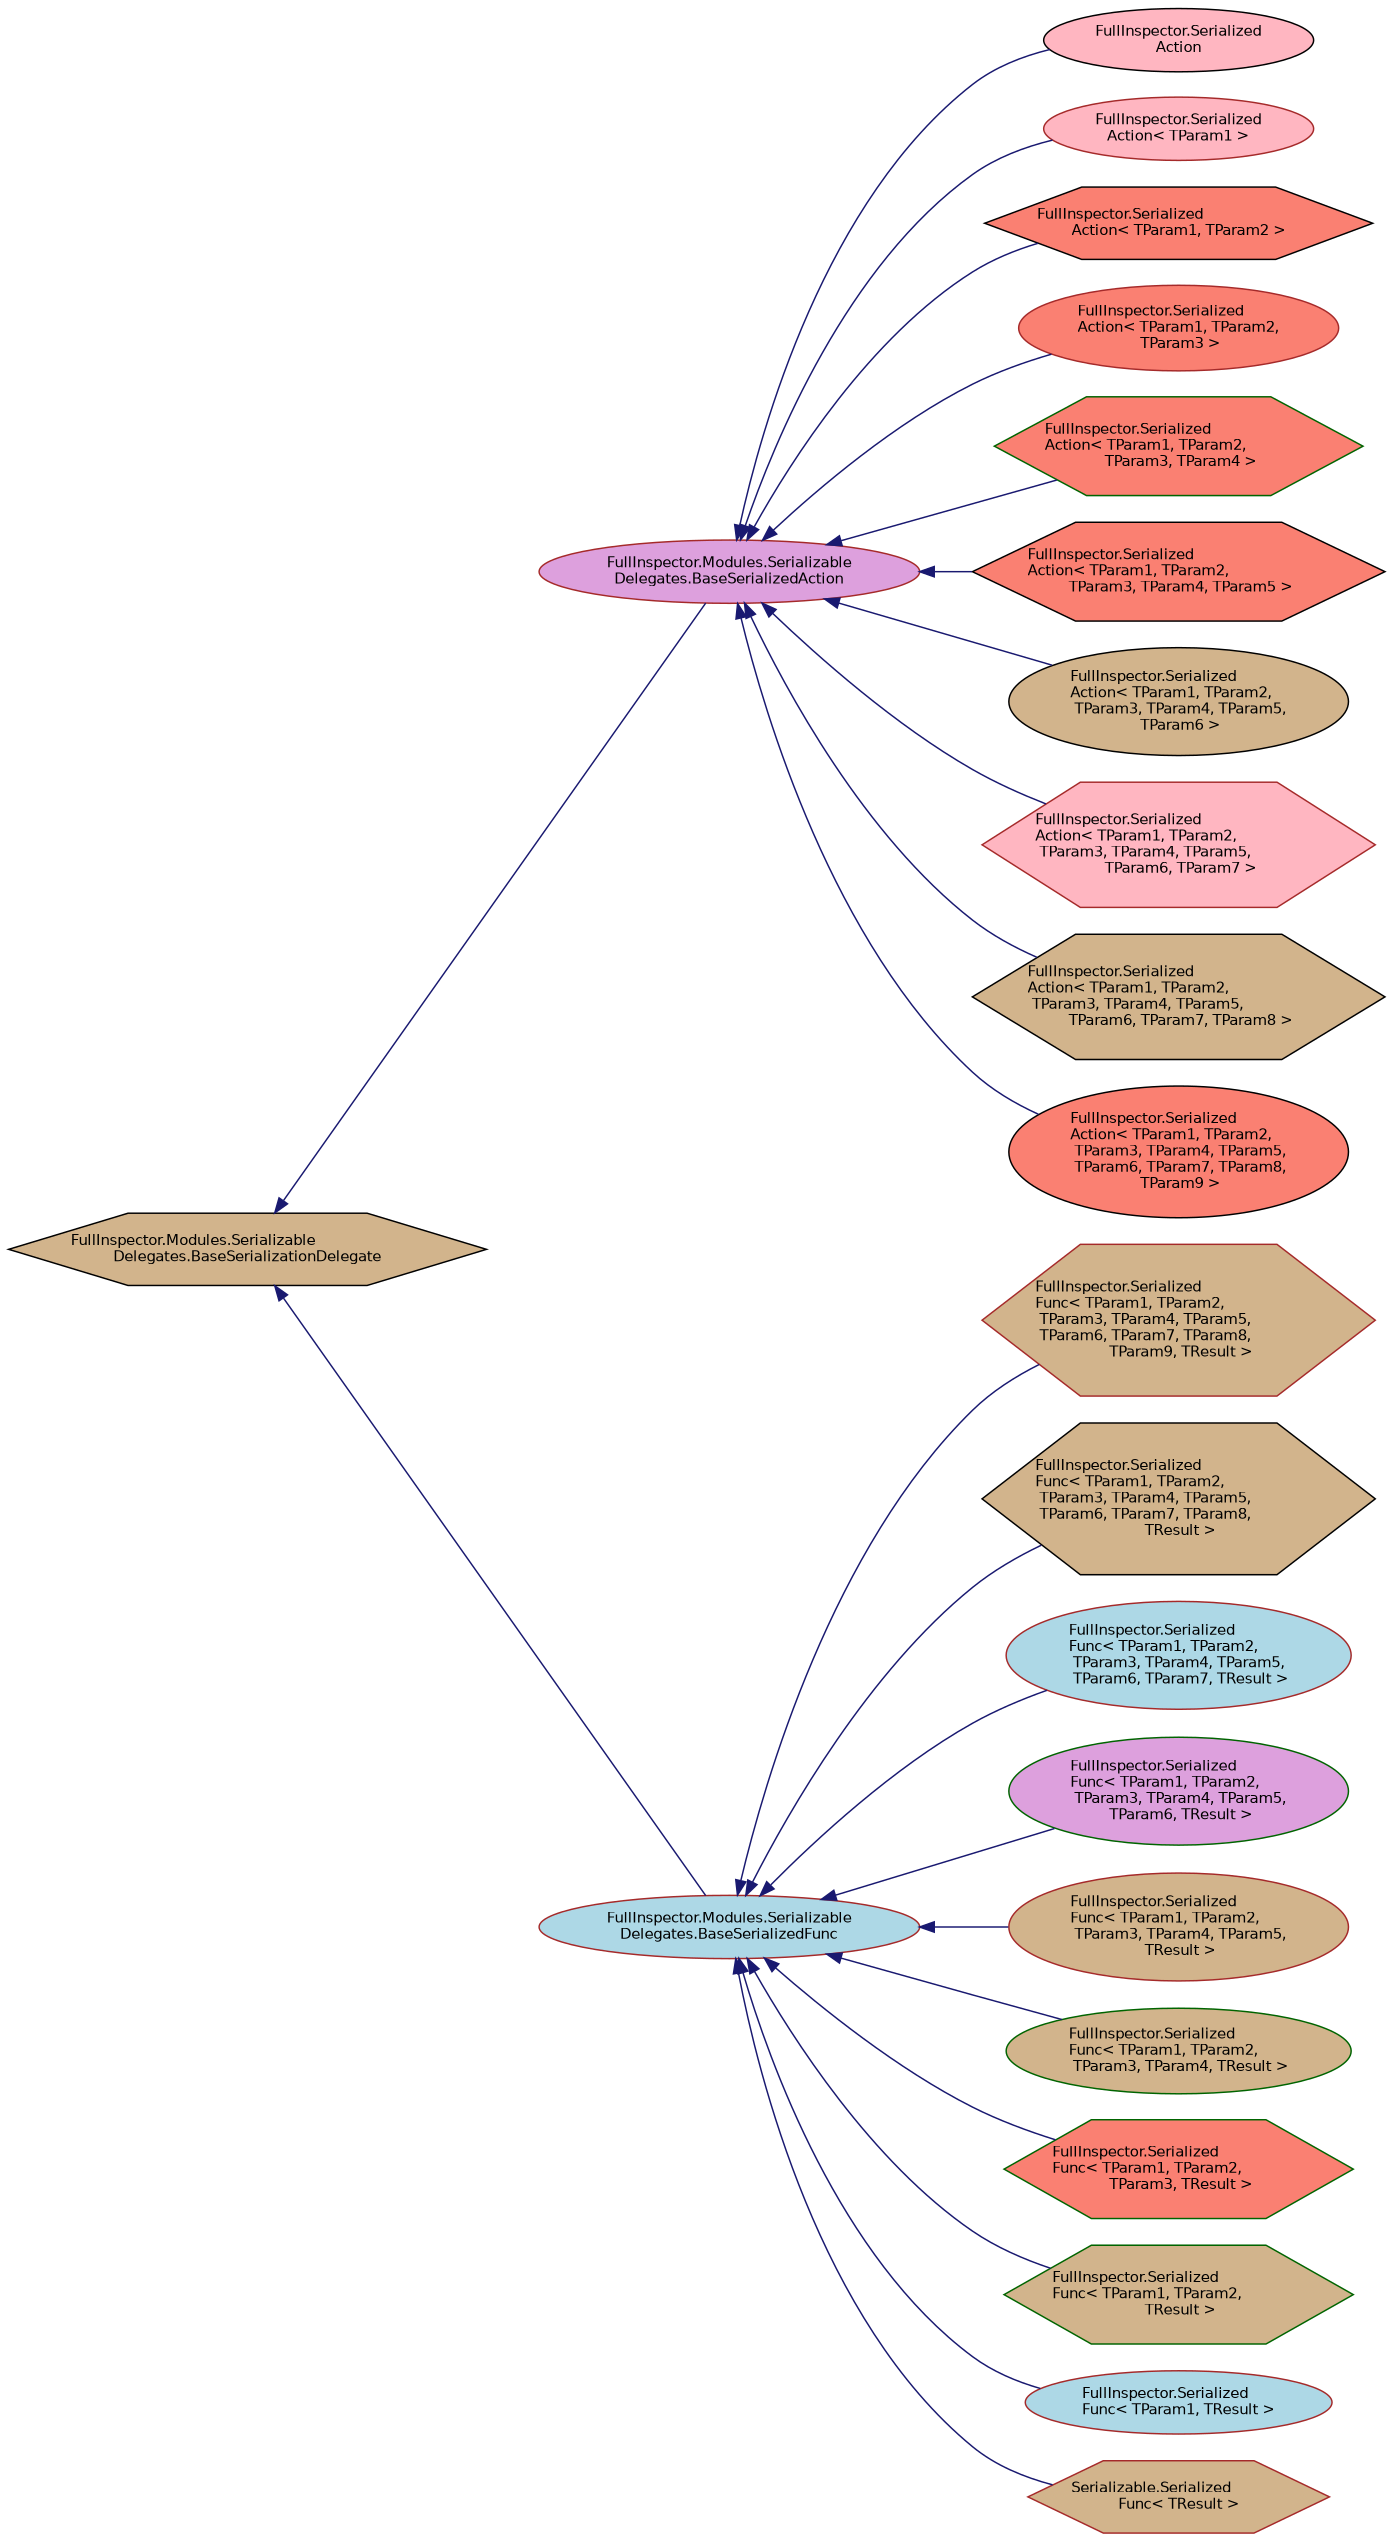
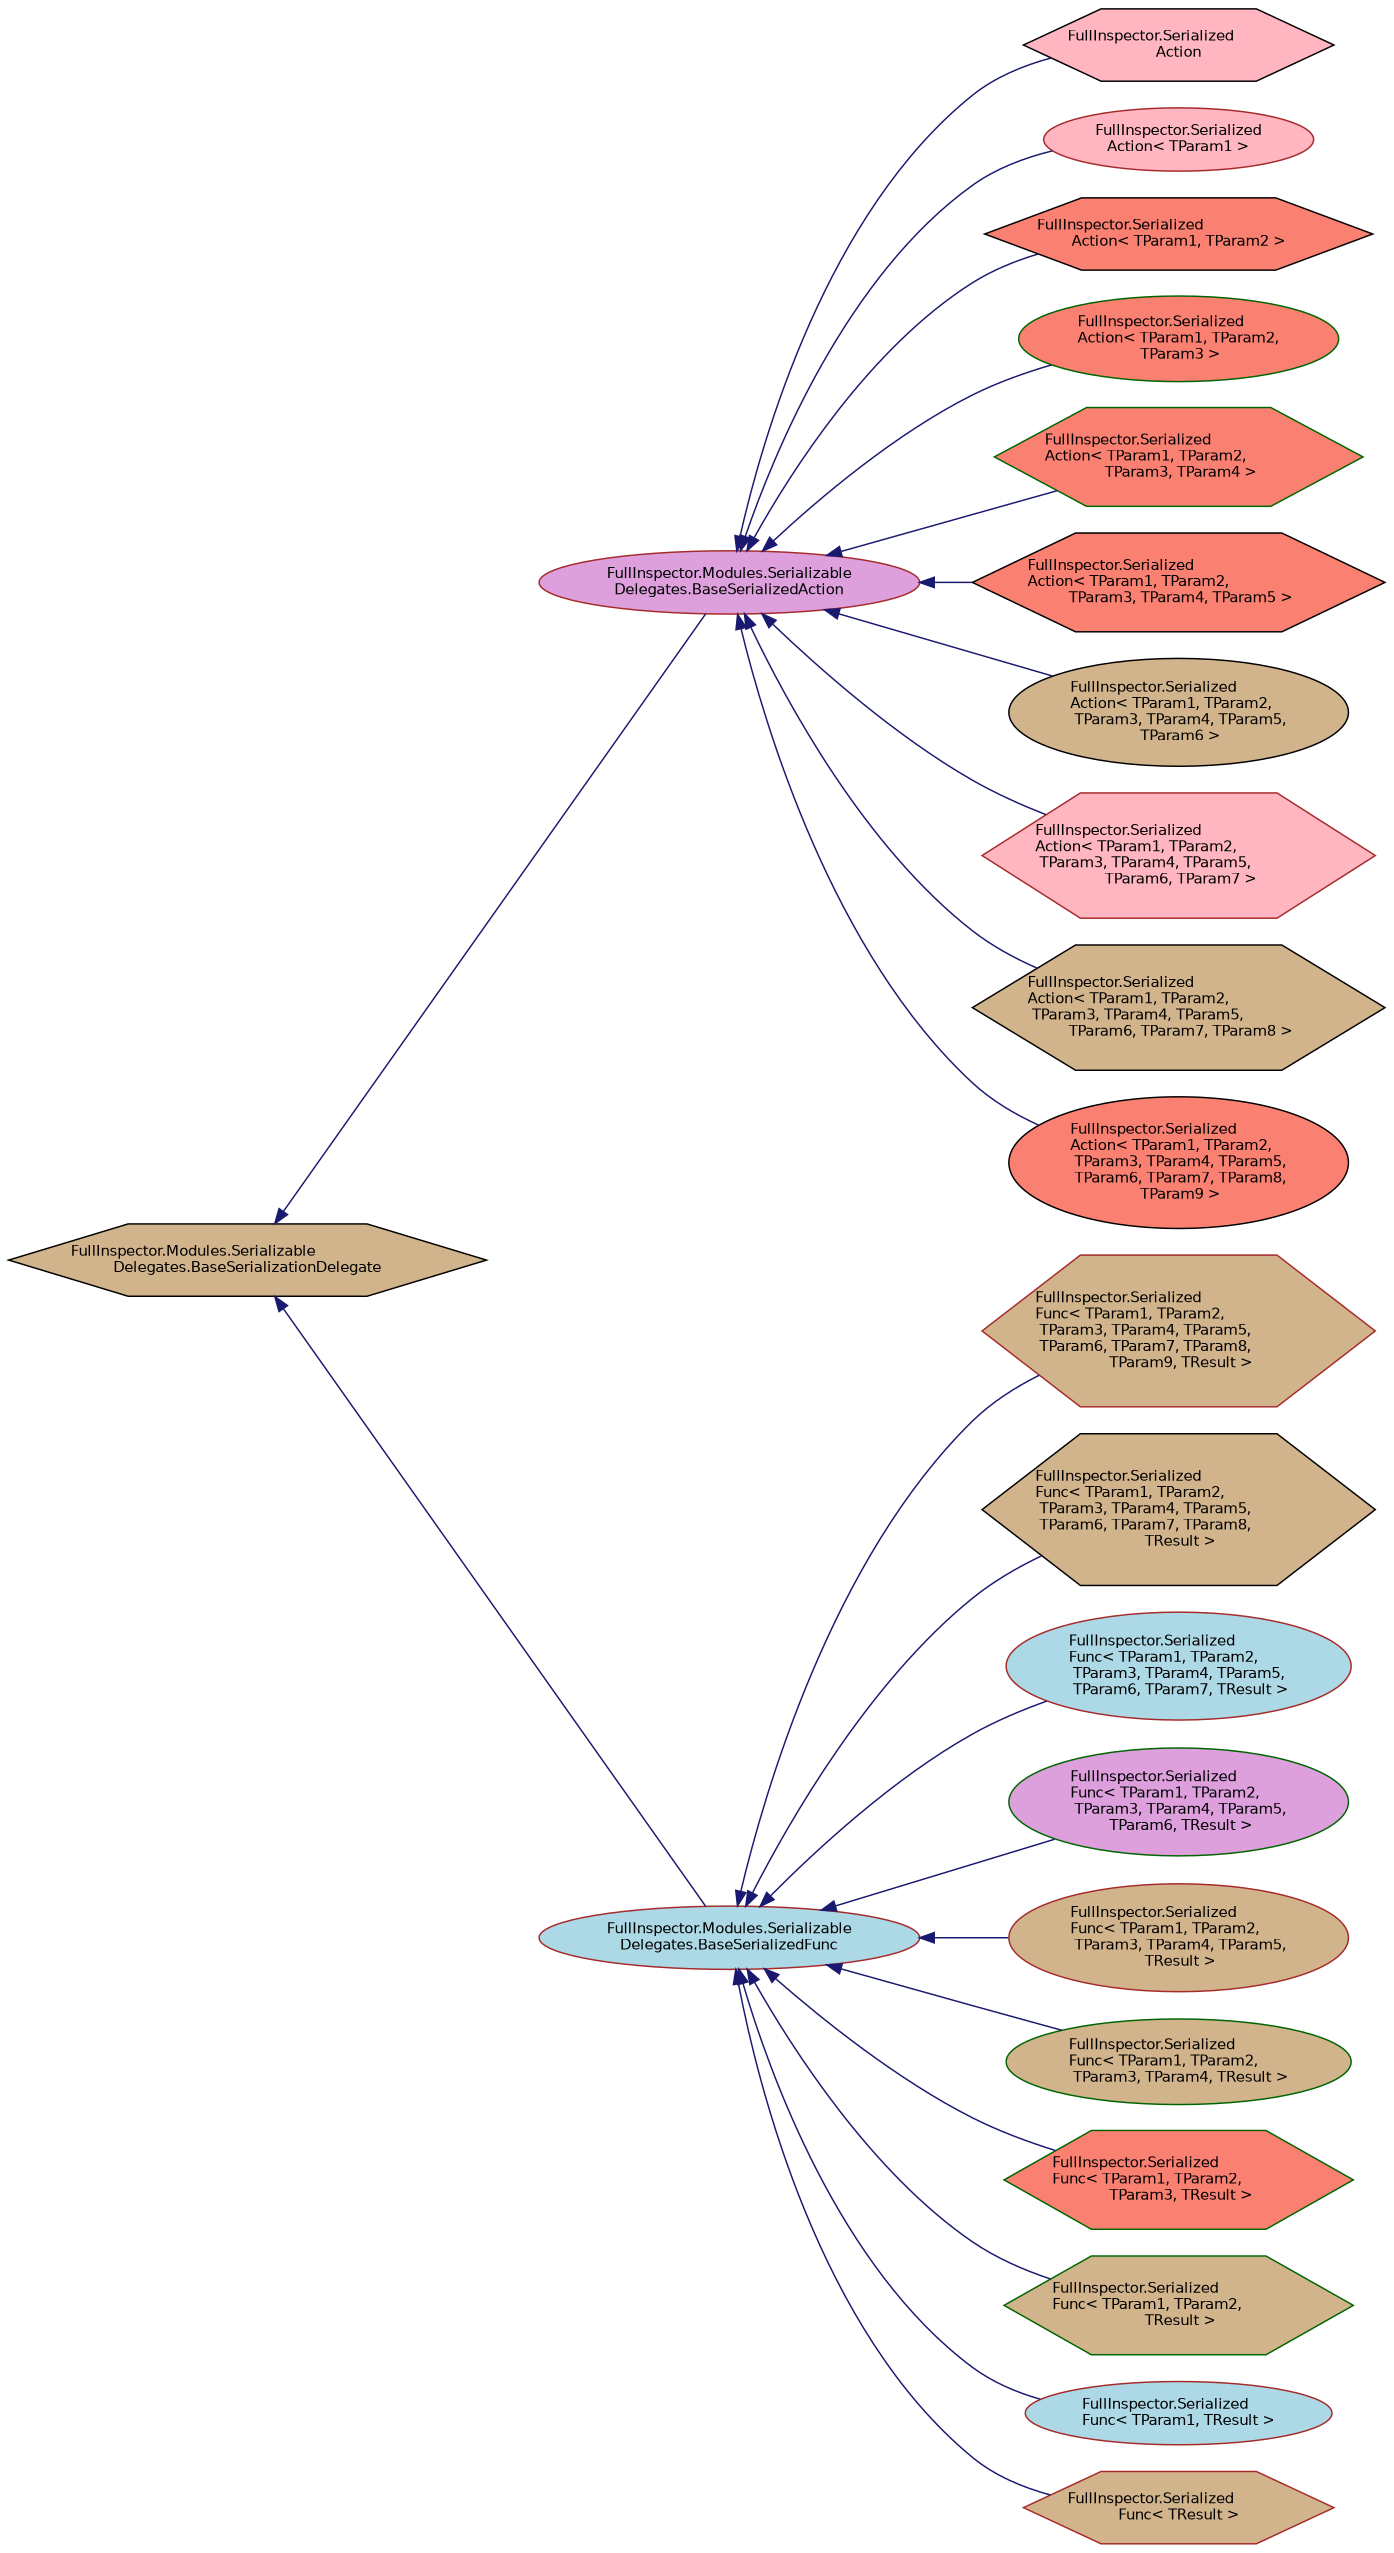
(1179, 40) -> (1179, 45)
(1179, 328) -> (1179, 339)
(1179, 2497) -> (1179, 2508)
